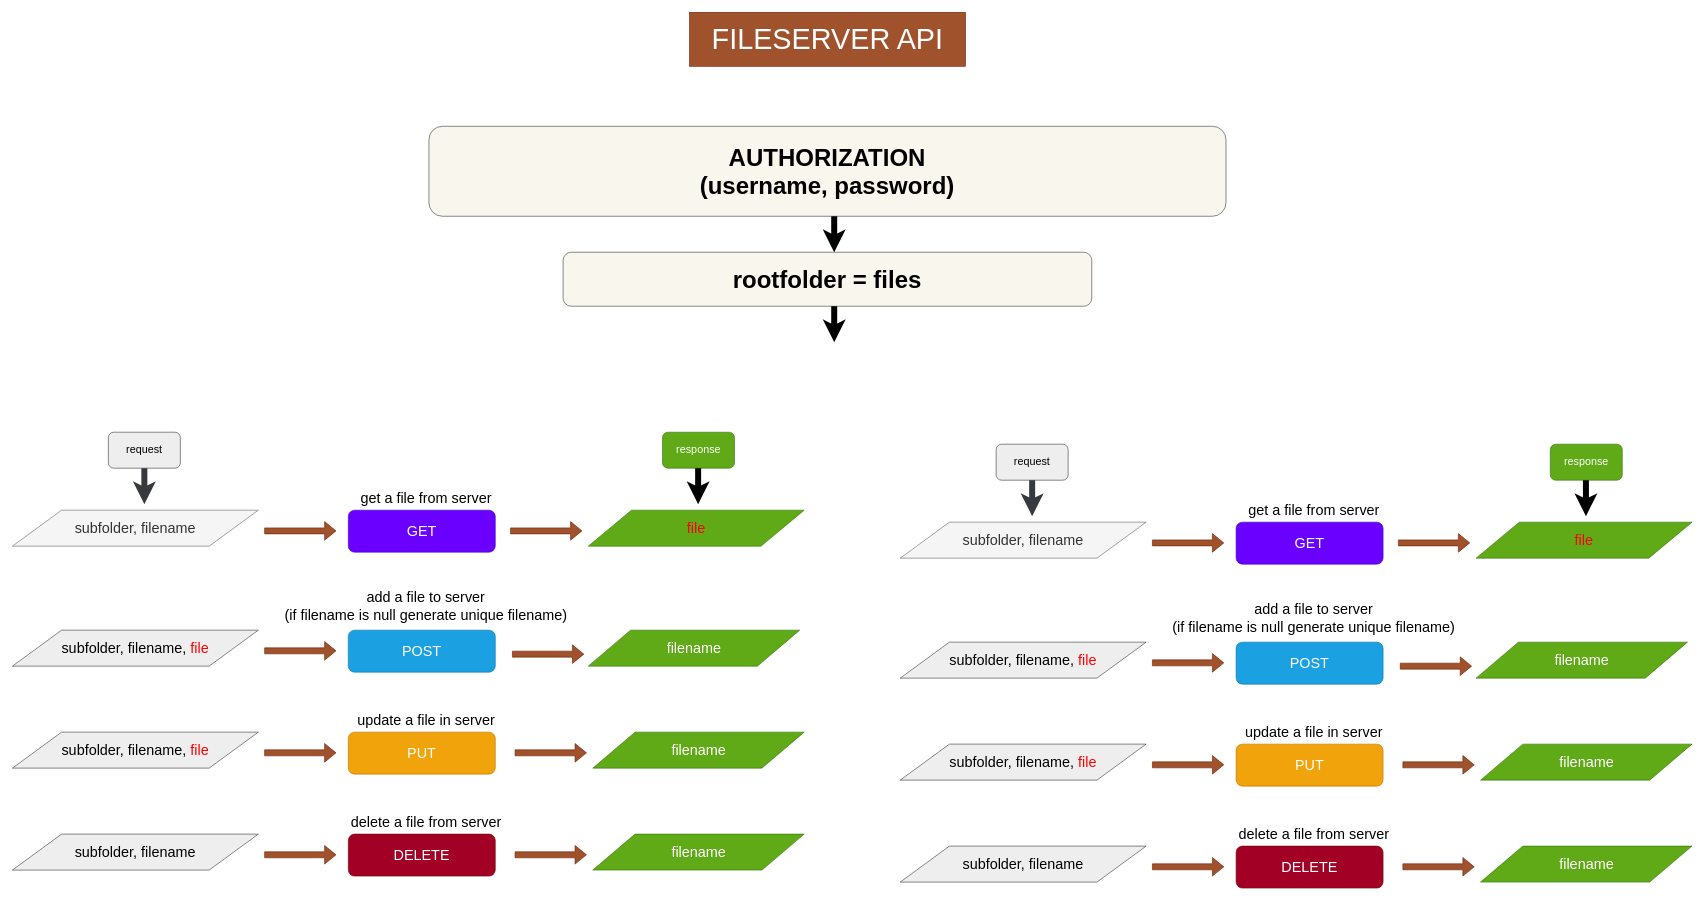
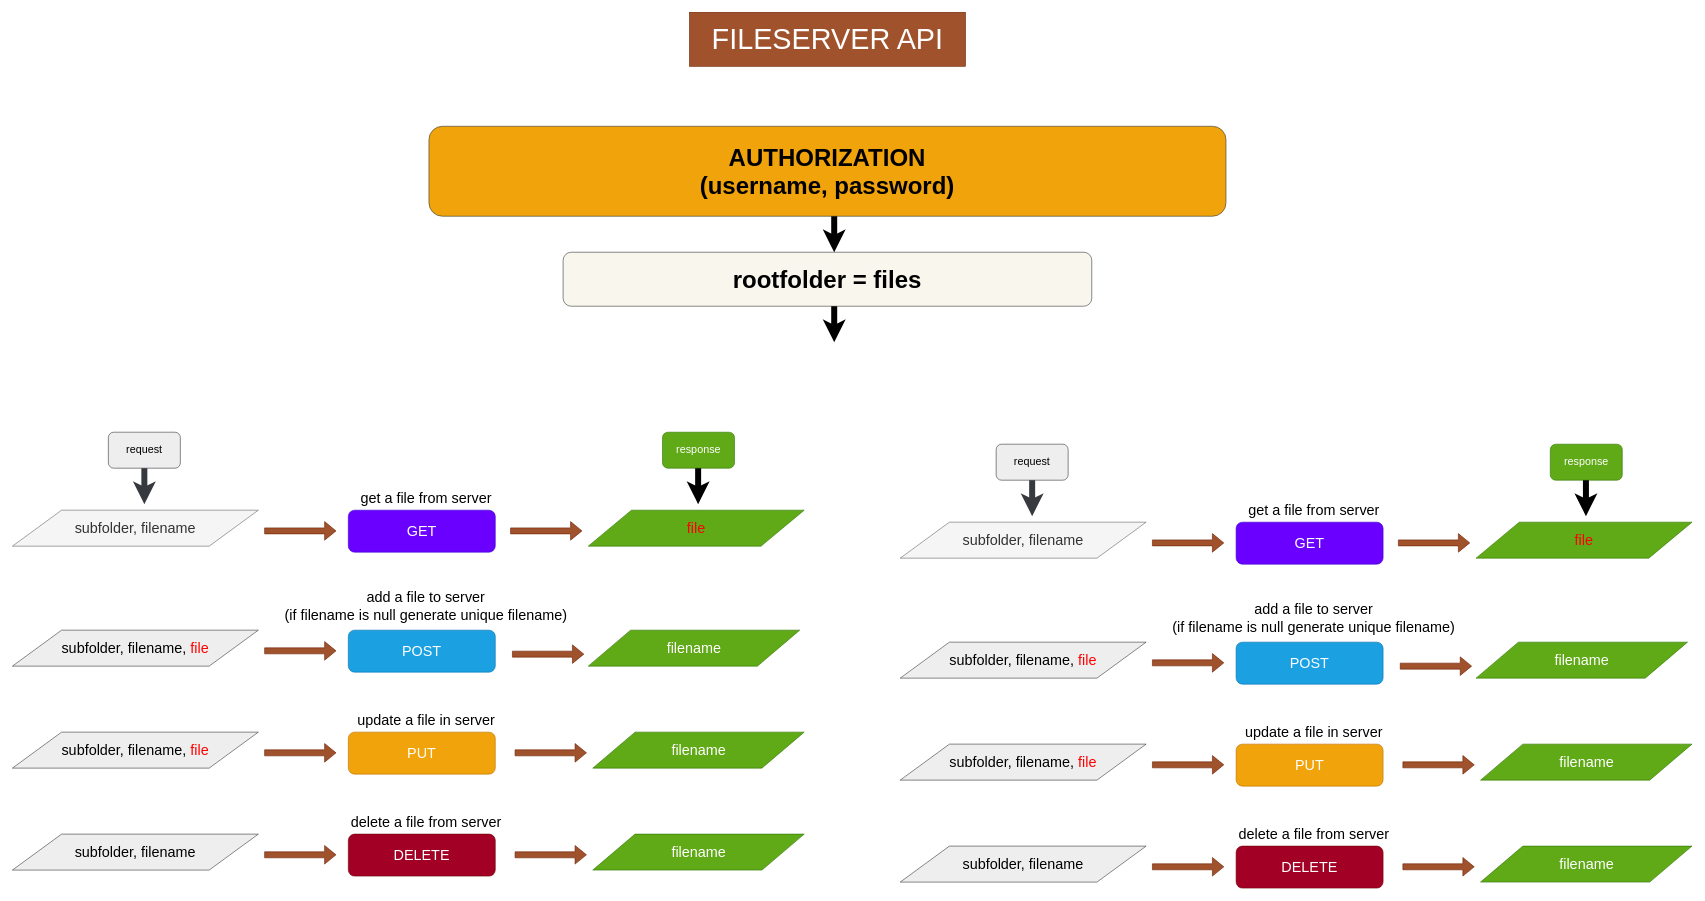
(828, 171) -> (828, 171)
